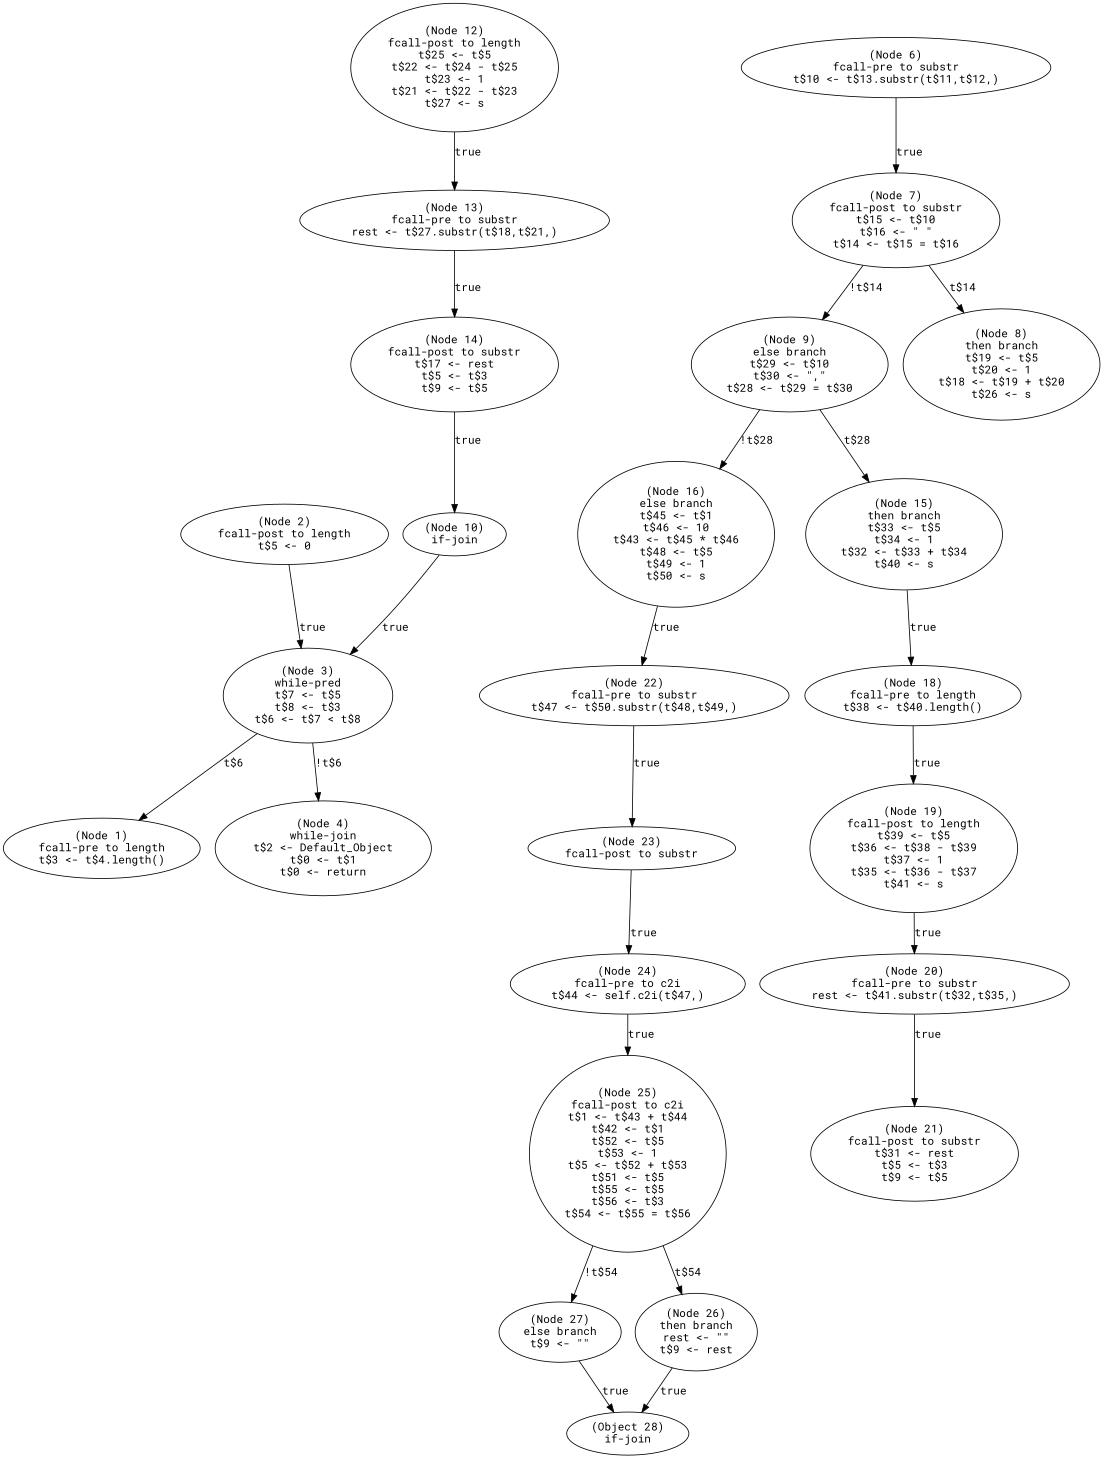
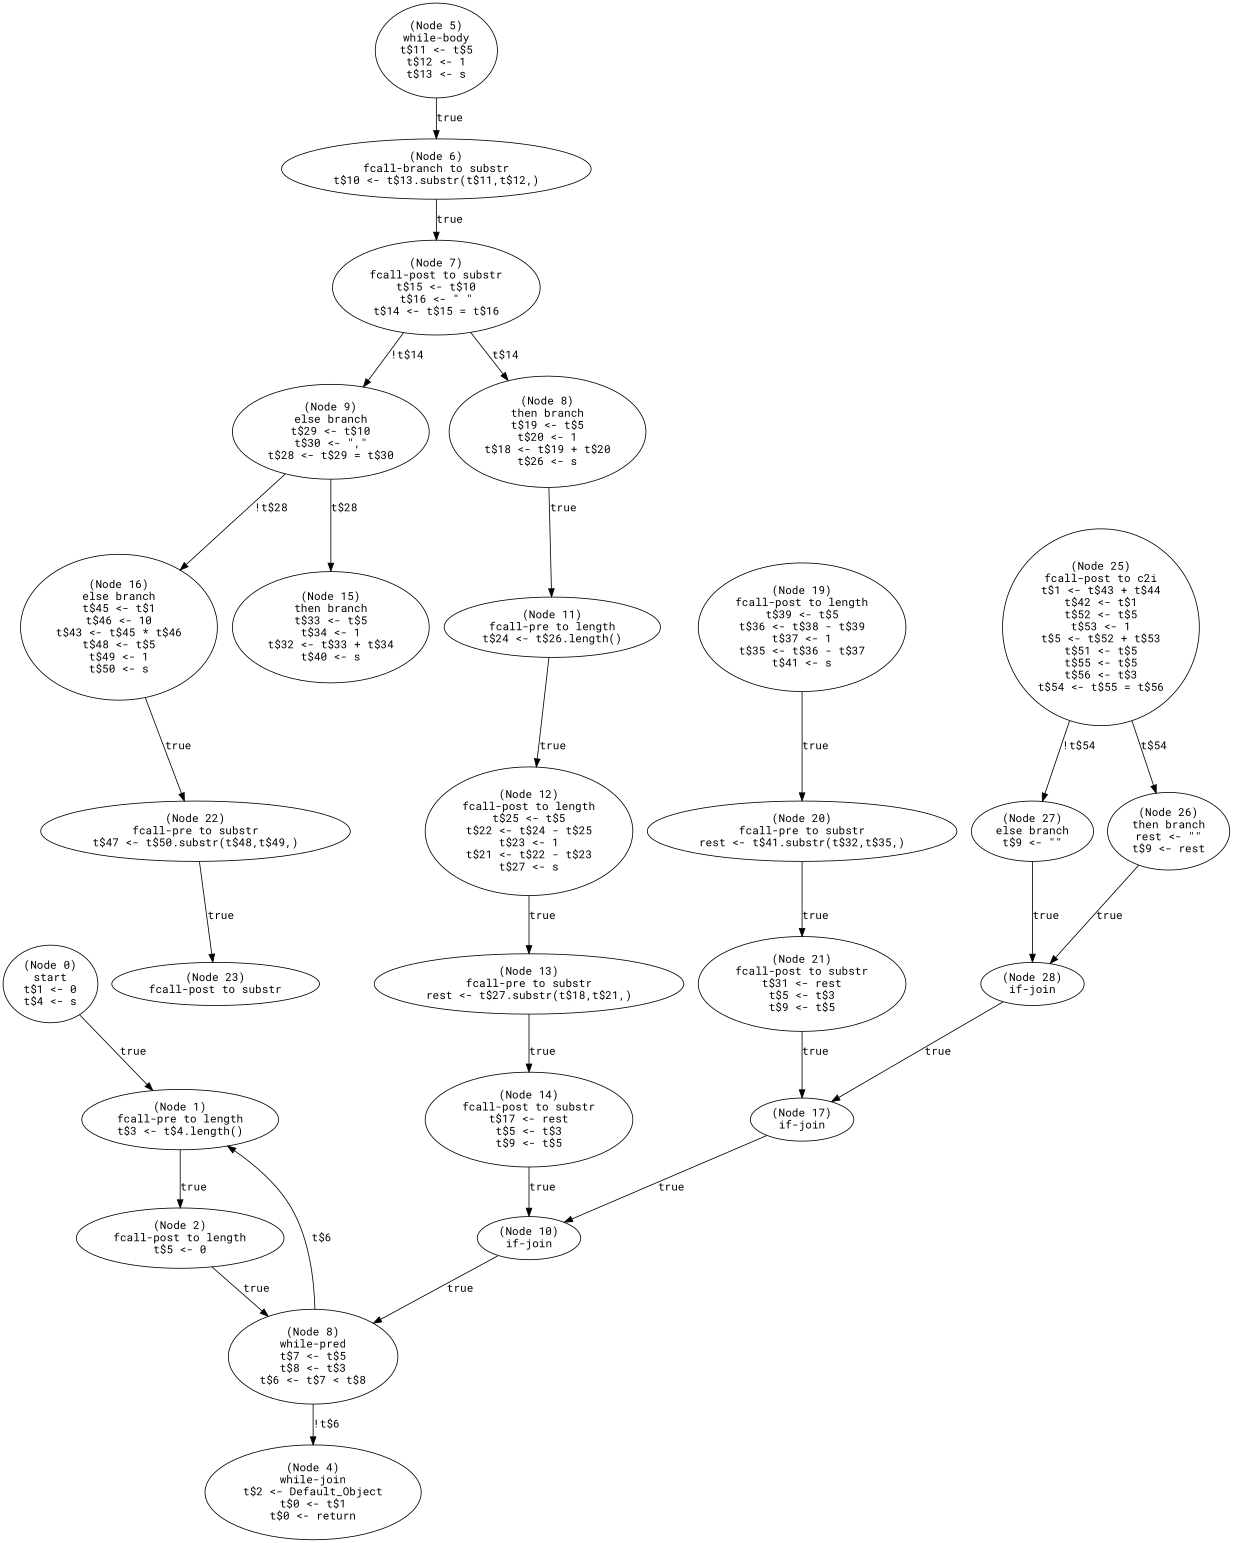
none -> (436, 50)
(896, 68) -> (436, 169)
none -> (552, 627)
(308, 696) -> (313, 1357)
(913, 696) -> none
none -> (51, 984)
(628, 984) -> none
none -> (802, 1120)
none -> (180, 1175)
(628, 1434) -> (1032, 984)
